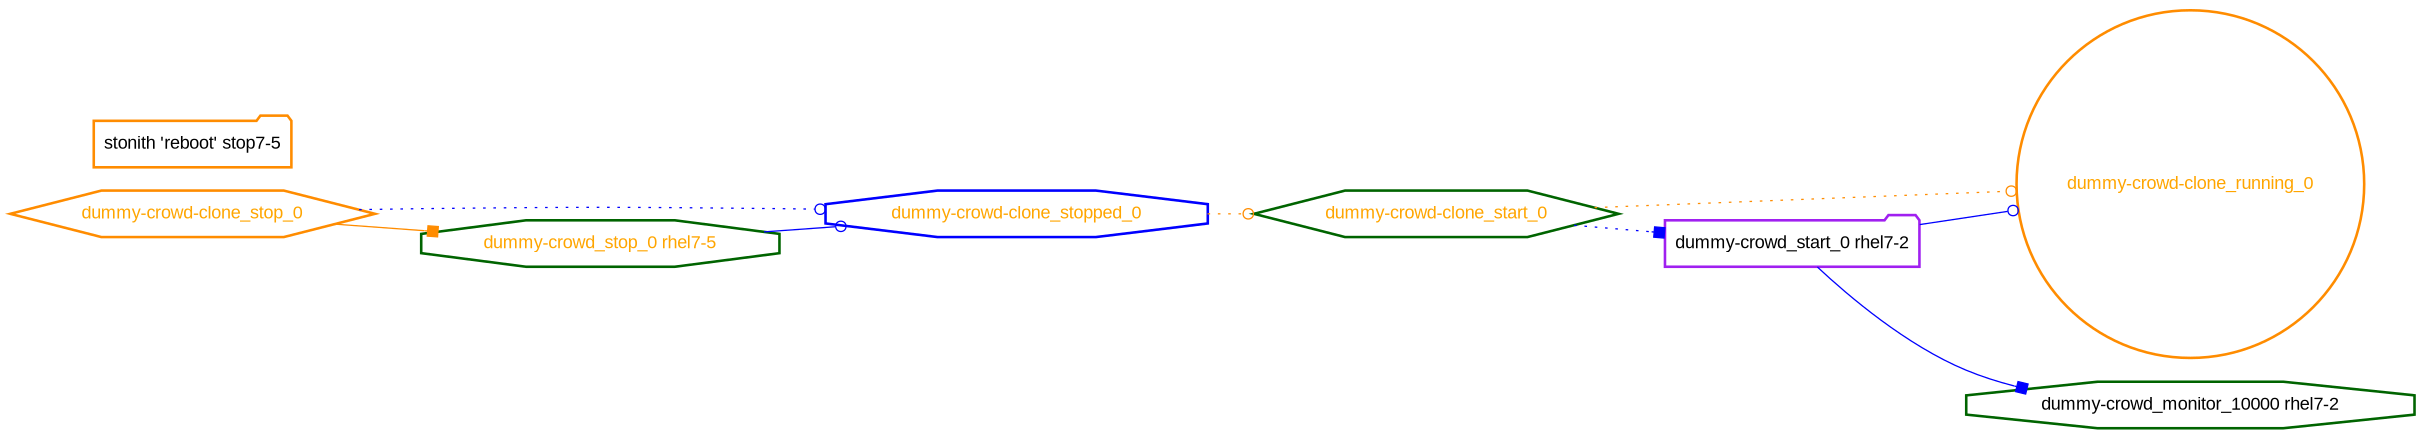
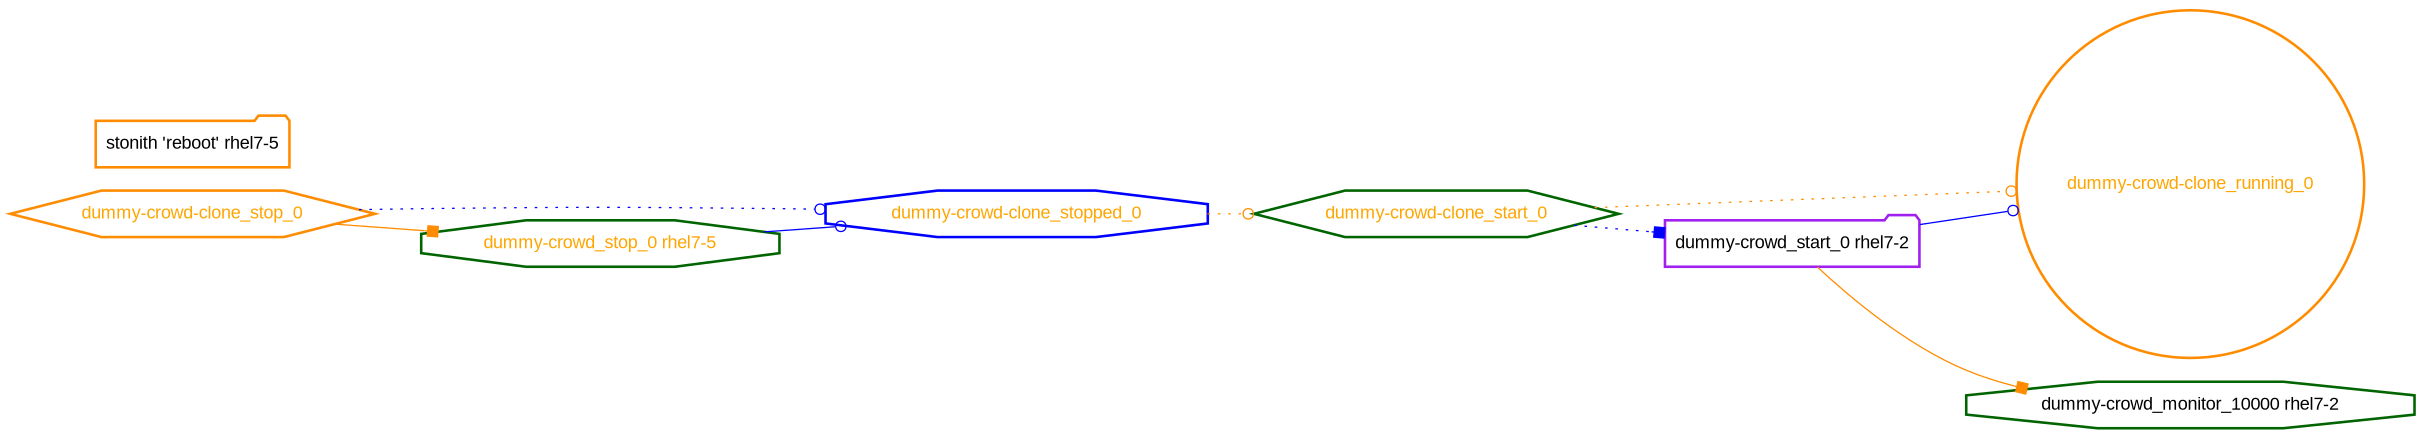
(193, 144) -> (193, 144)
(1908, 339) -> (1908, 339)
